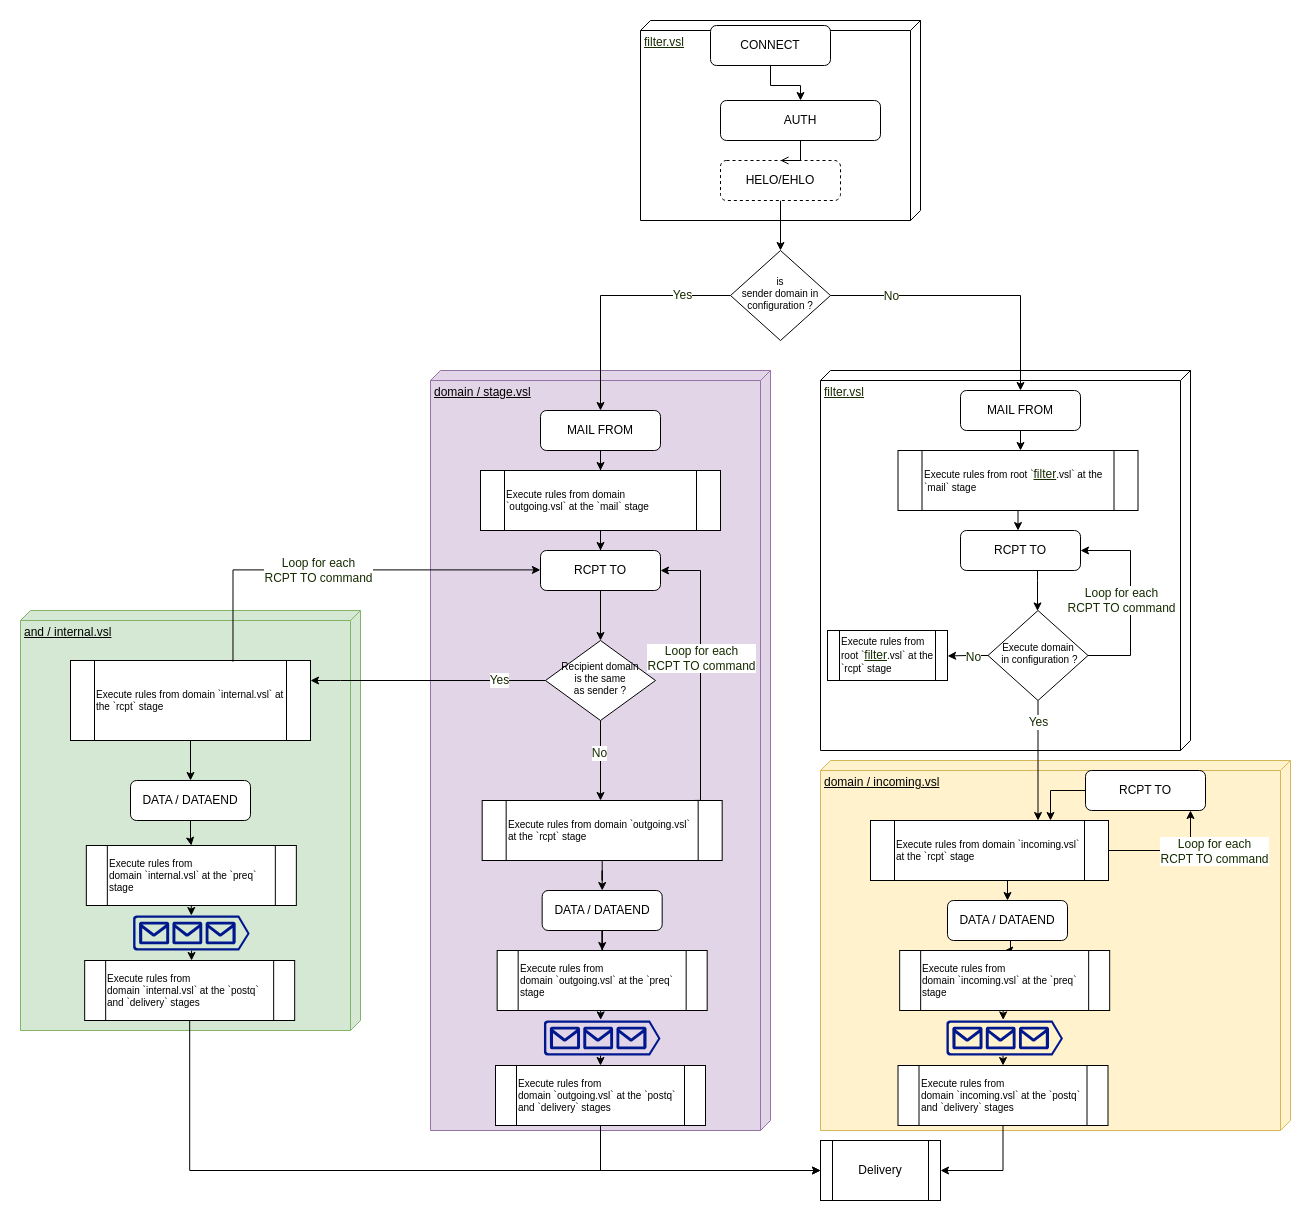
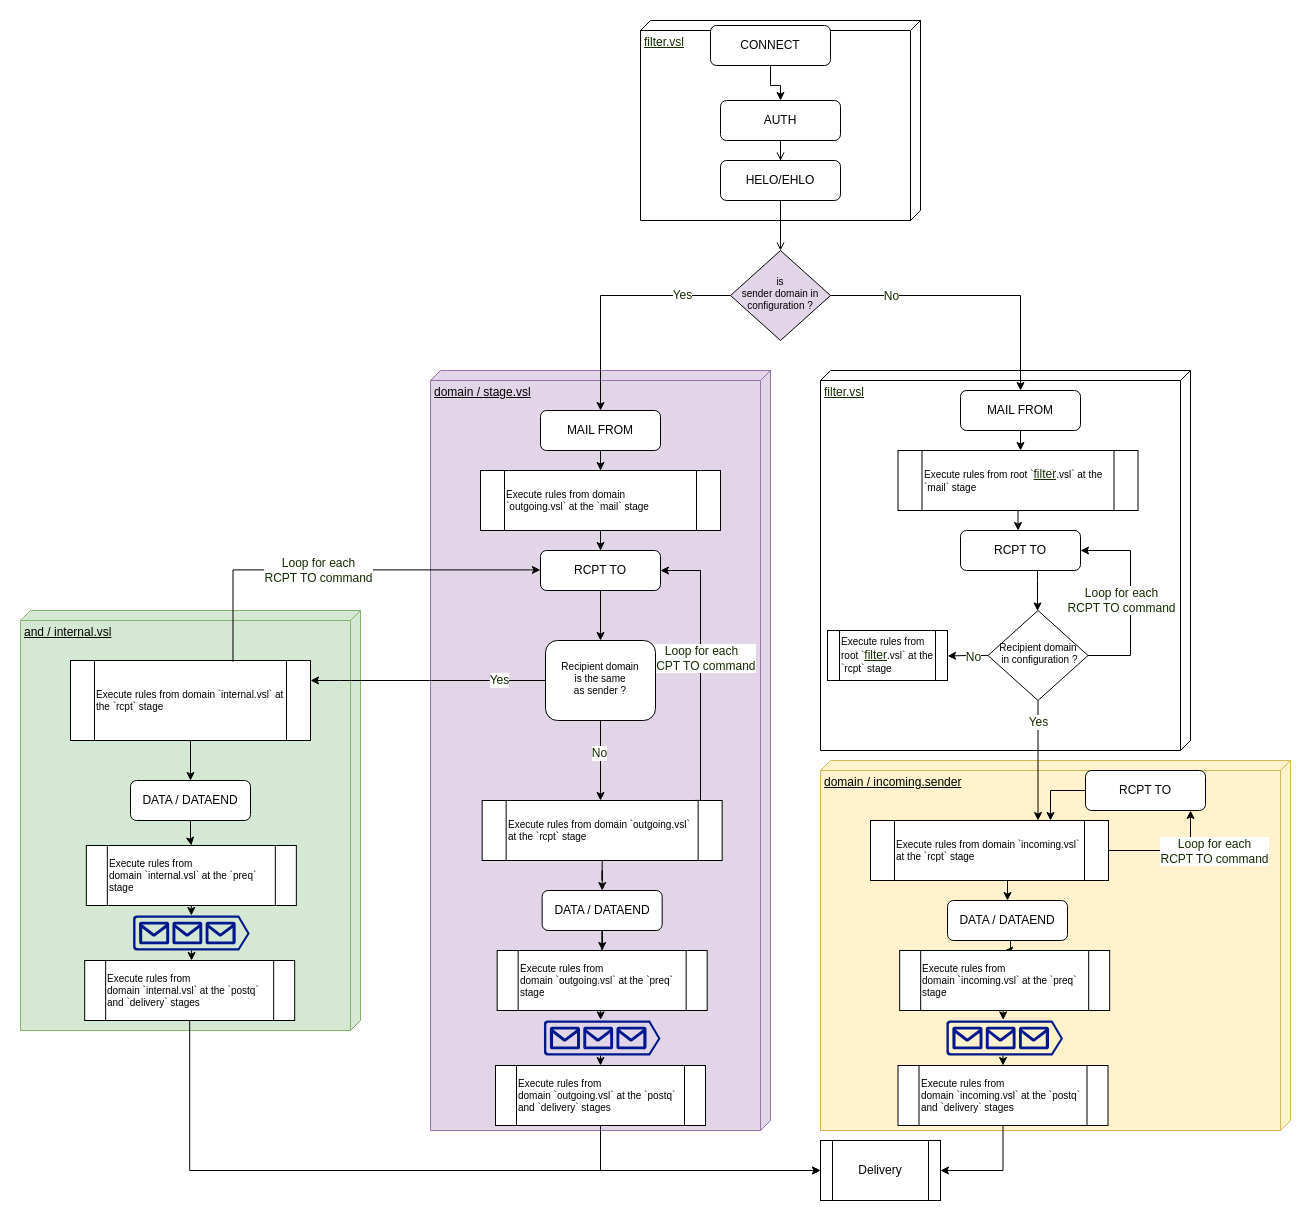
(801, 121) -> (781, 121)
(781, 181) -> (781, 181)
(781, 242) -> (781, 244)
(781, 296) -> (781, 296)
(1039, 654) -> (1039, 654)
(601, 681) -> (601, 681)
(884, 783) -> (896, 783)
